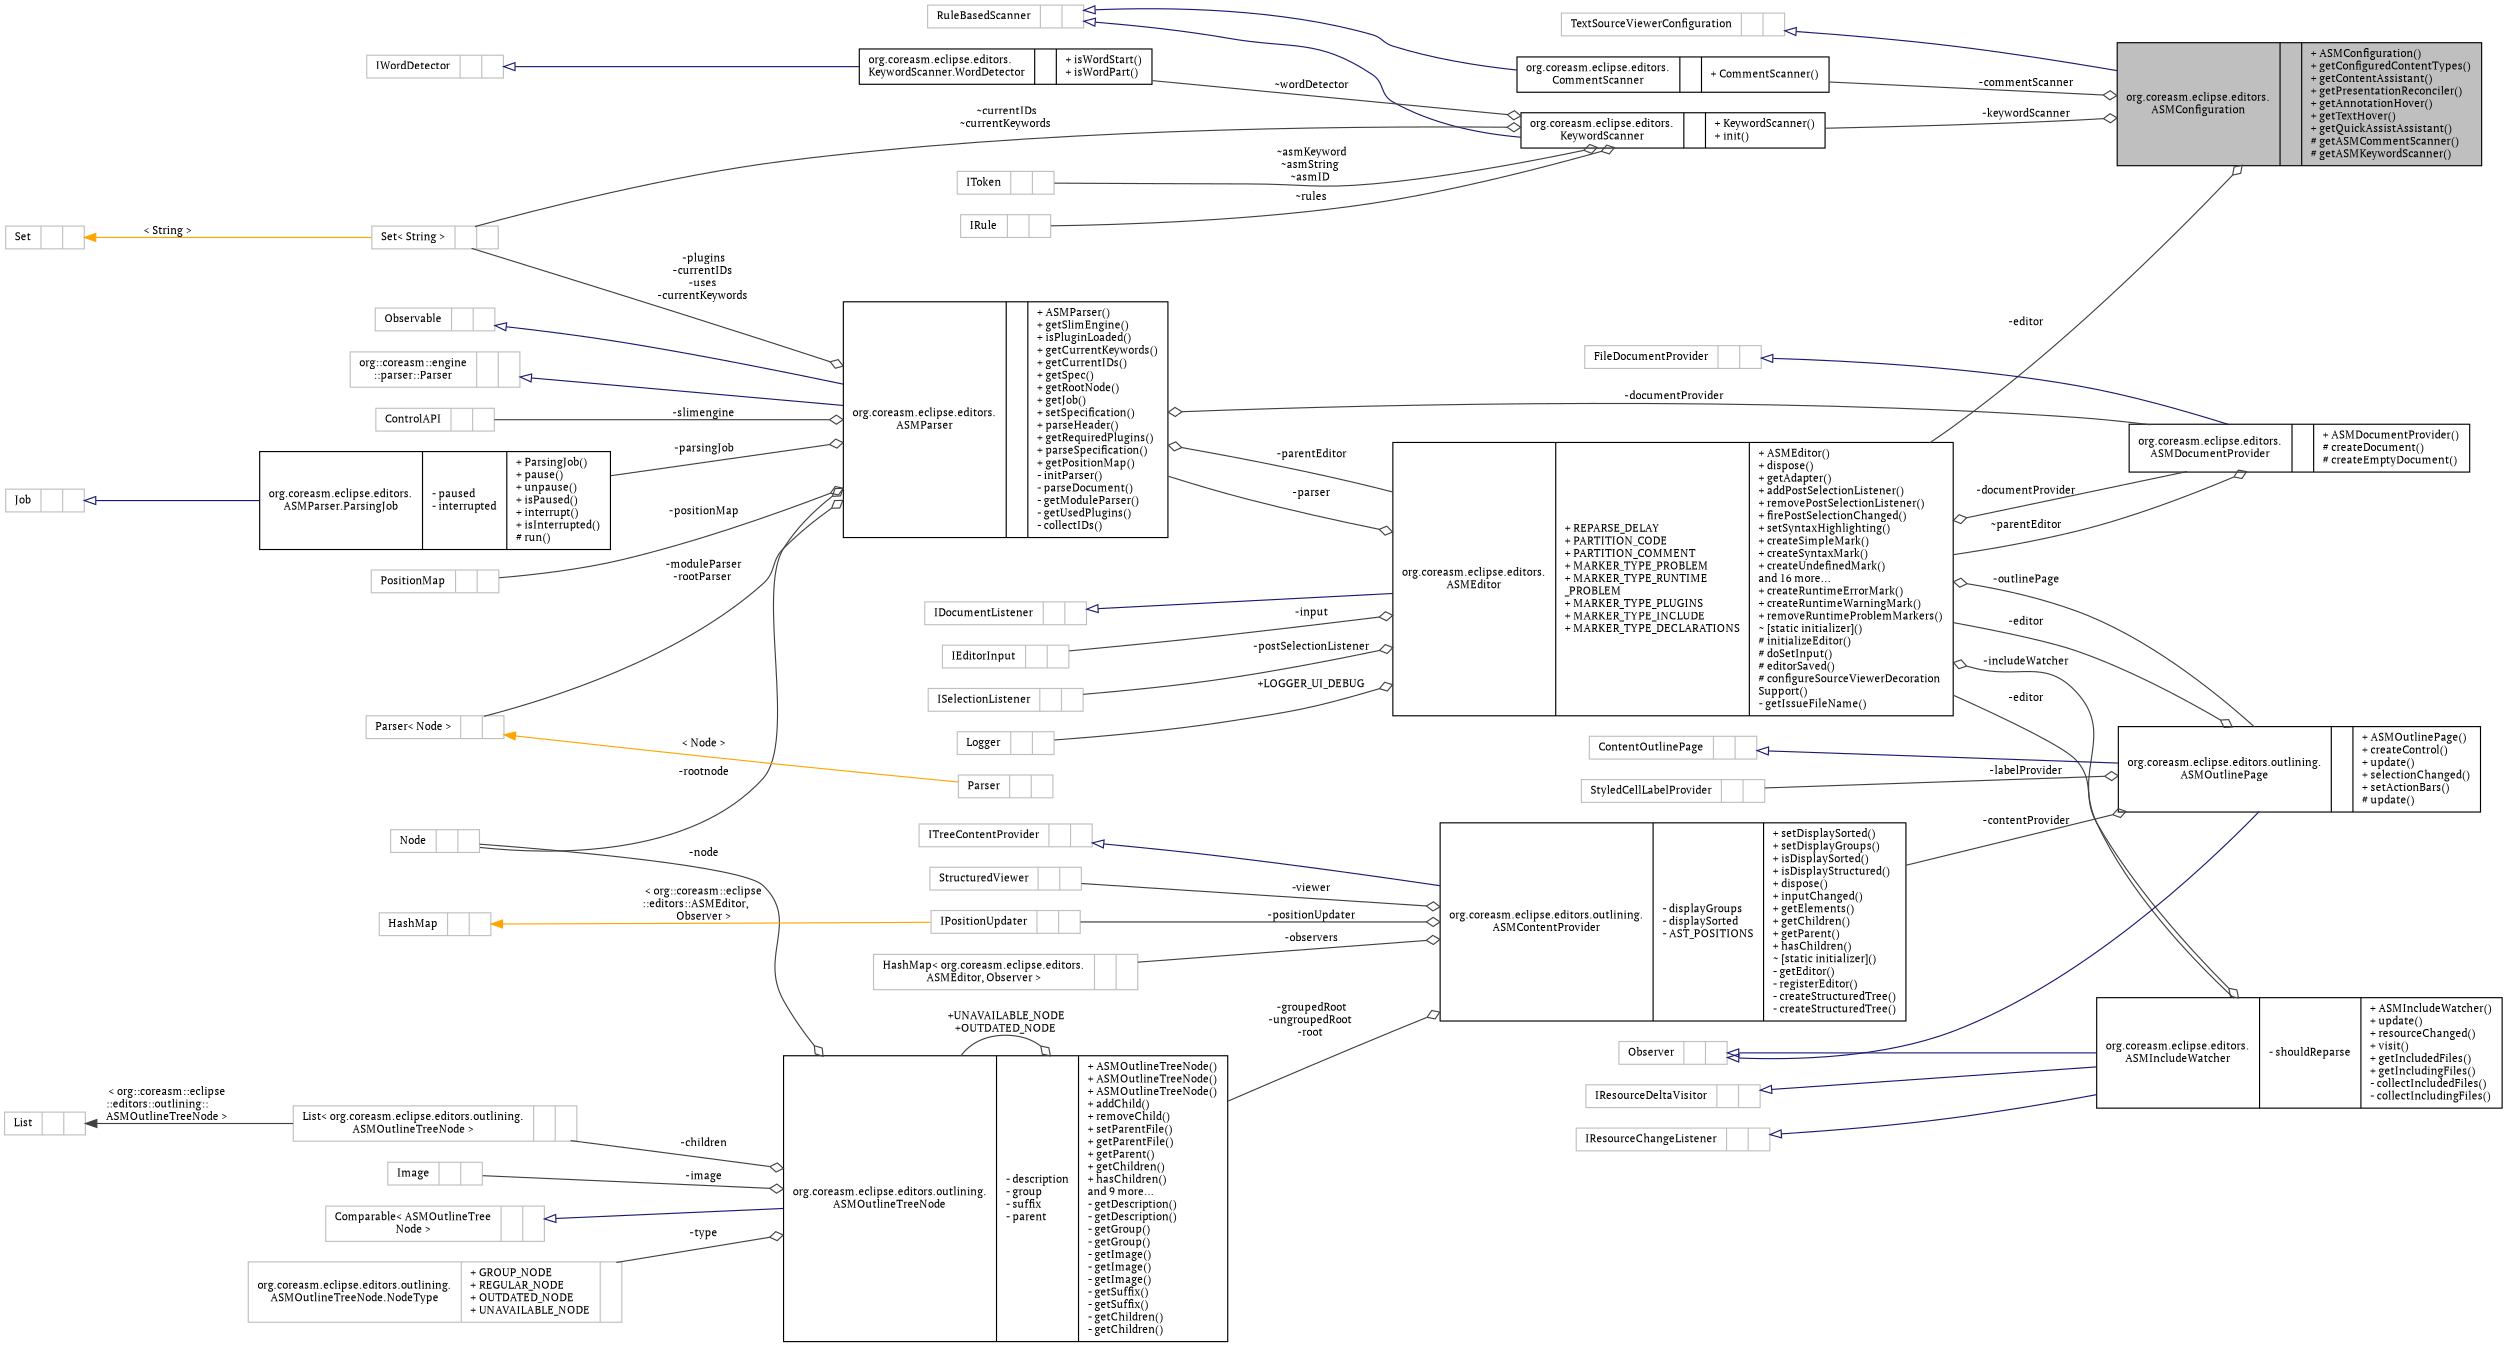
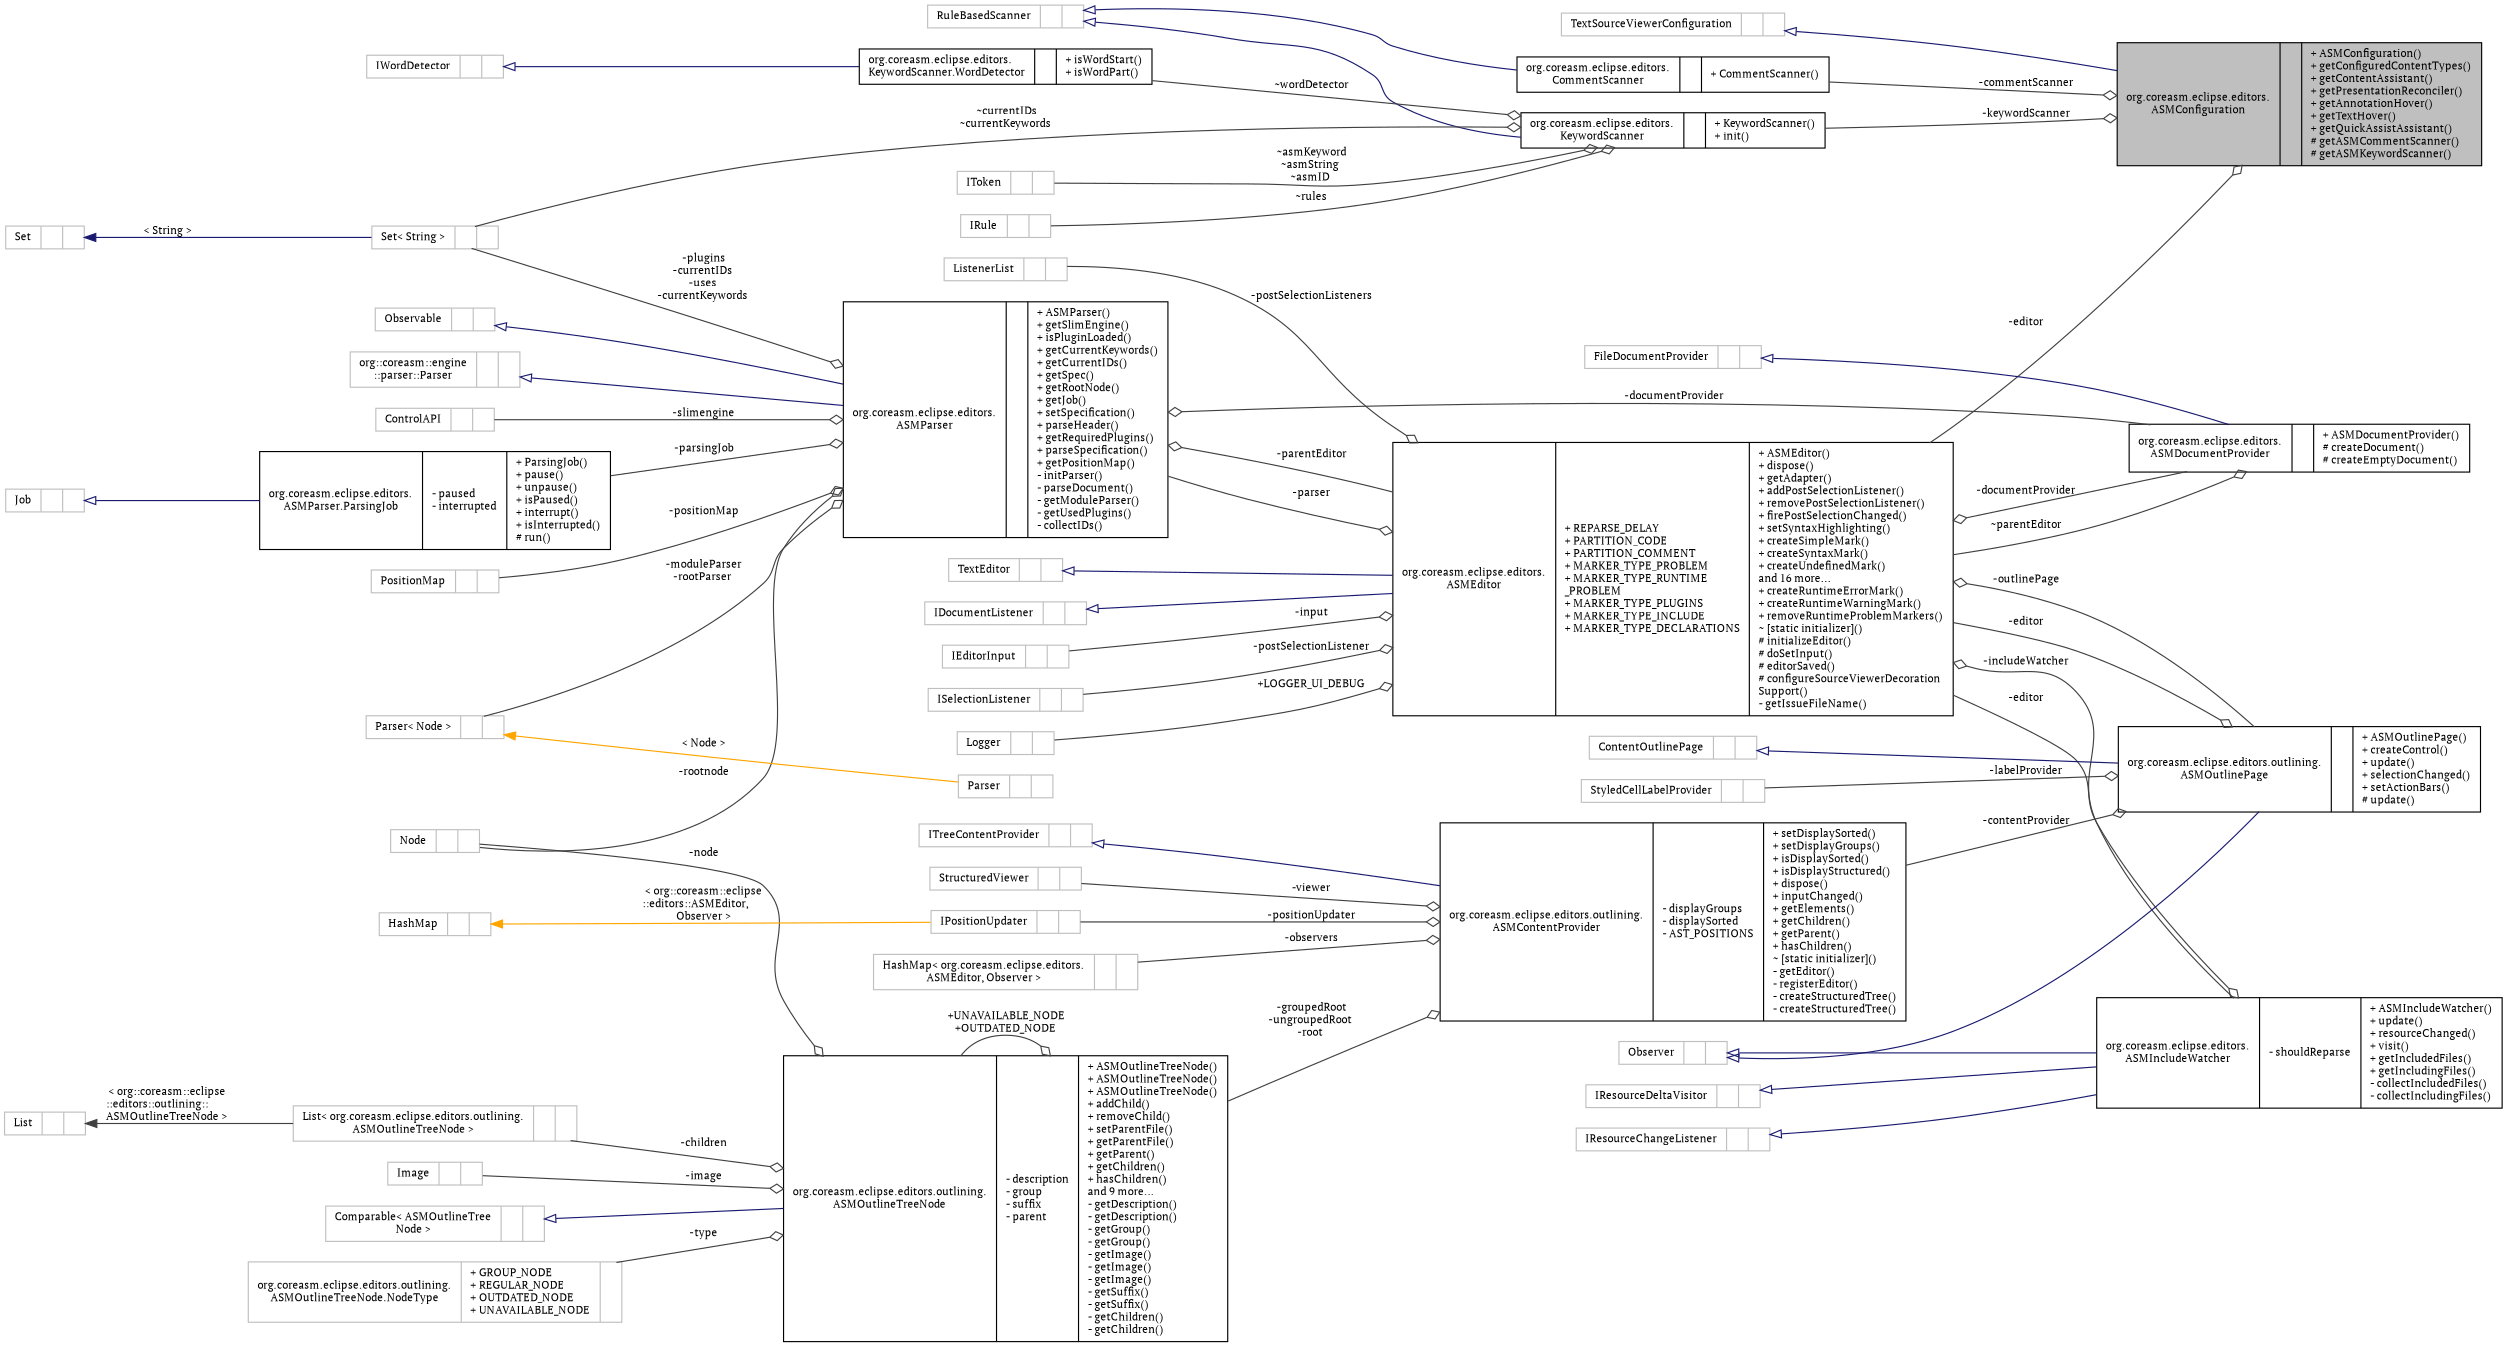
(234, 237) -> (234, 237)
none -> (1006, 269)
none -> (1006, 570)
